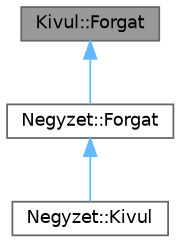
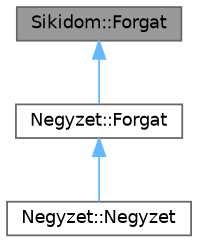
(90, 24) -> (99, 24)
(90, 219) -> (99, 219)
